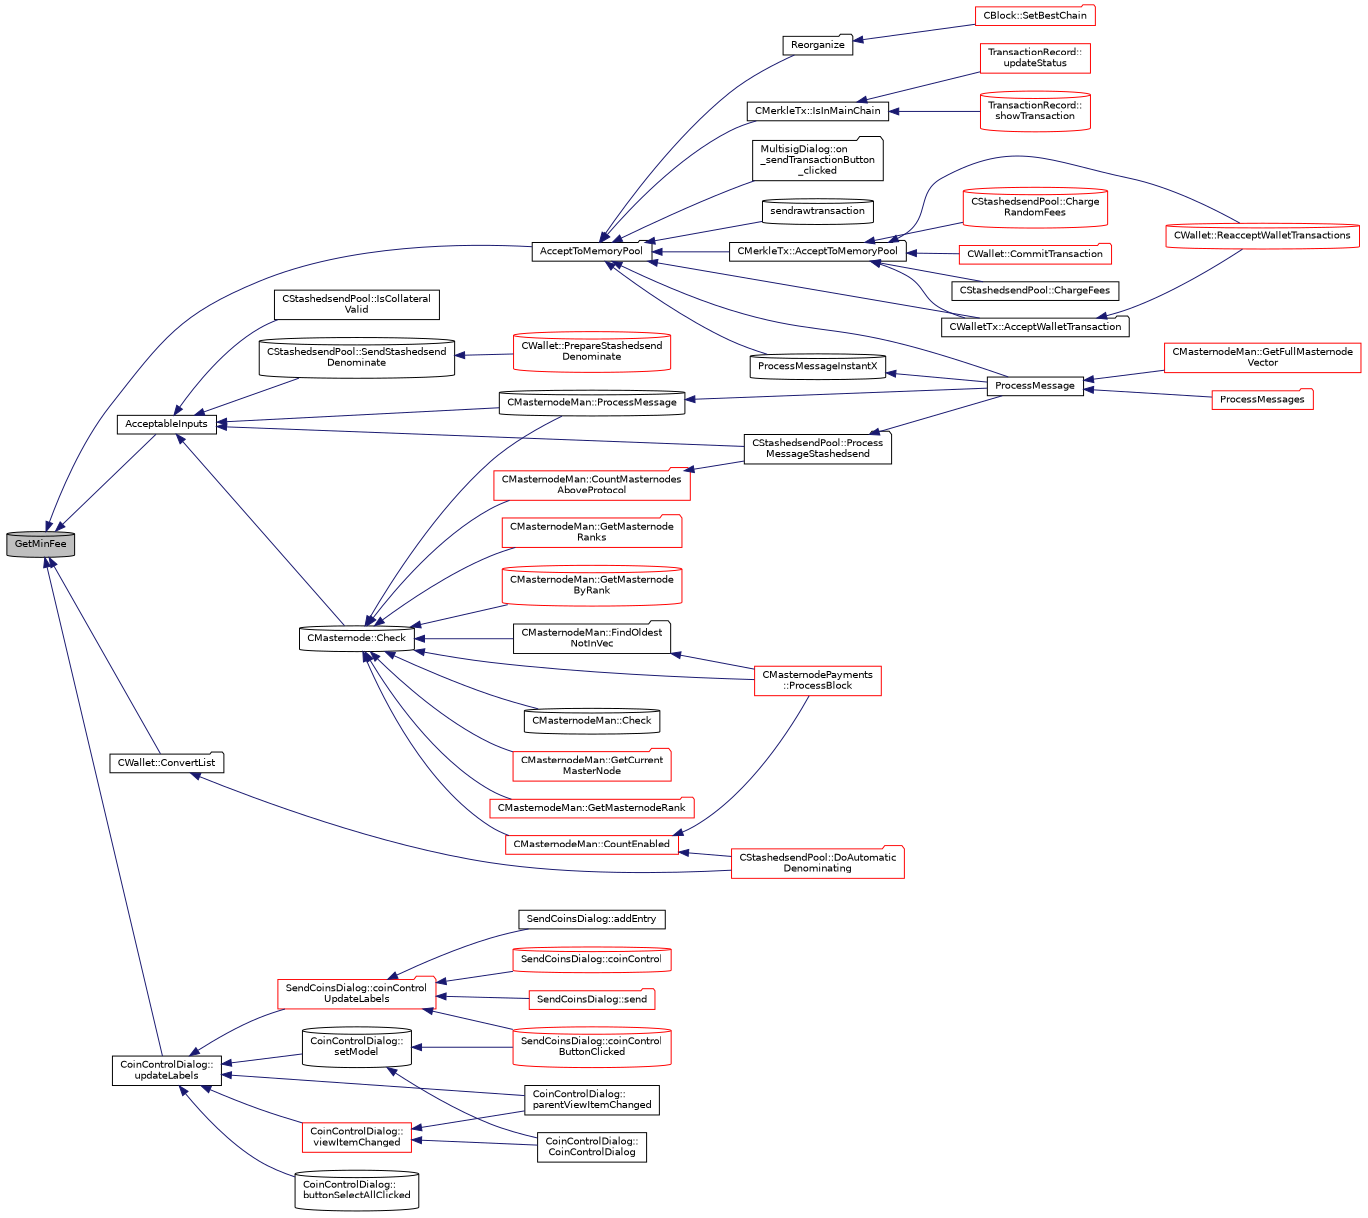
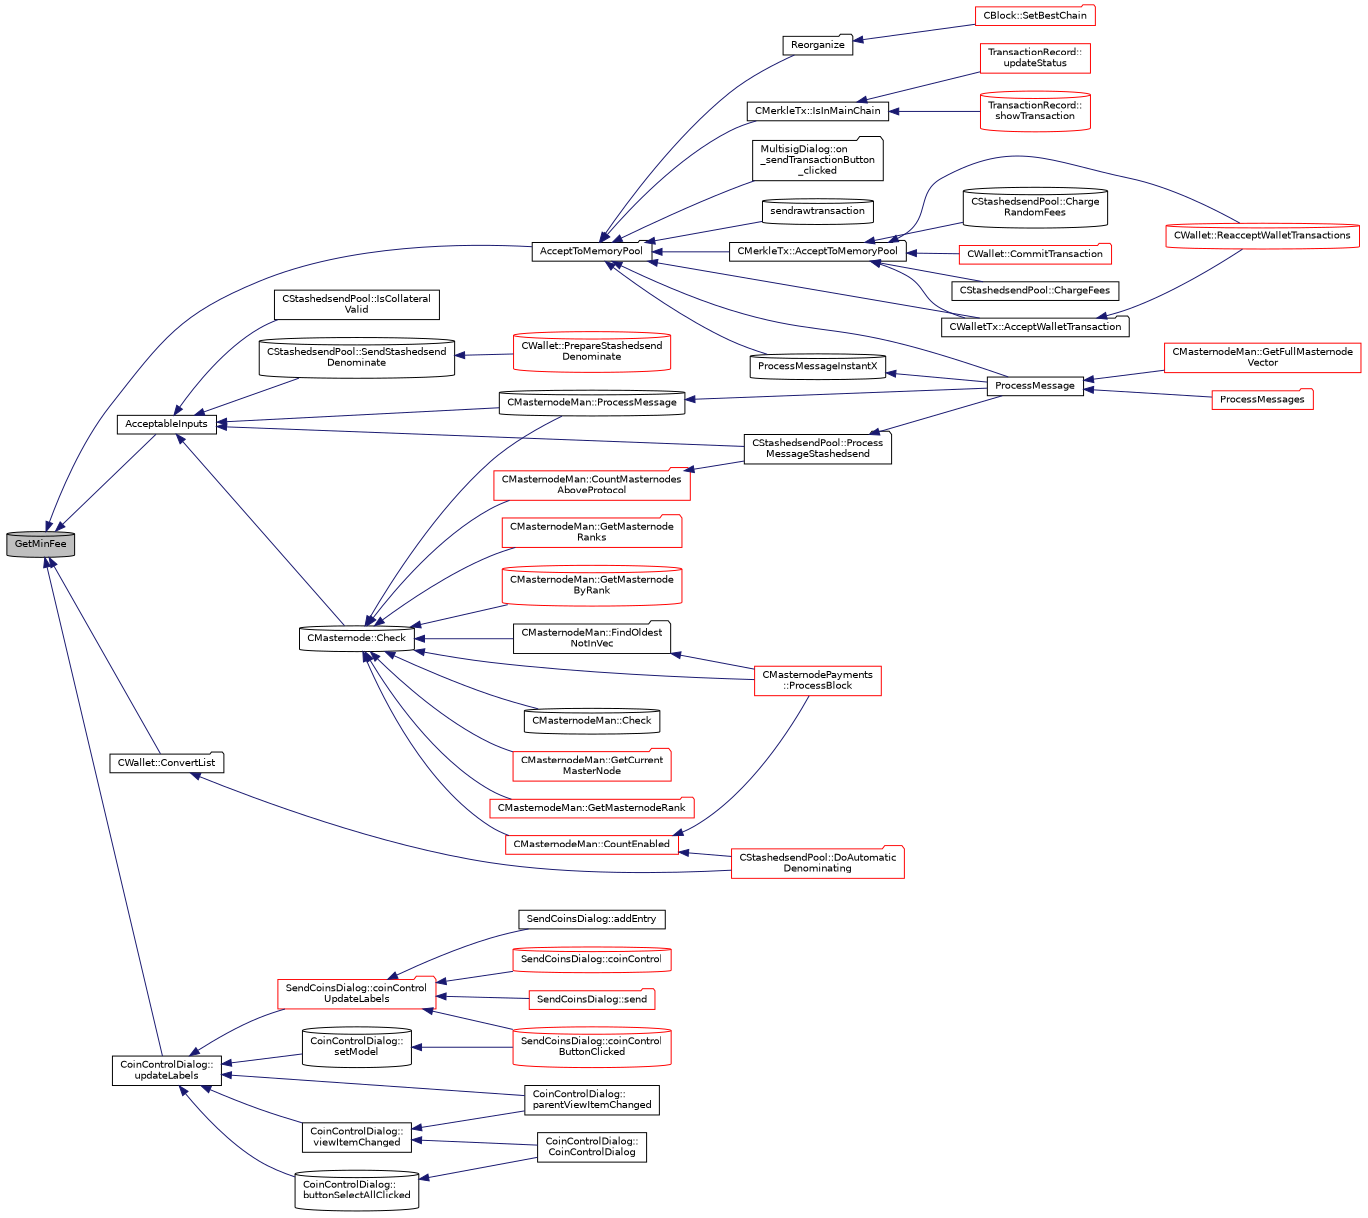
(1035, 208) -> (1035, 208)
(464, 1112) -> (483, 1167)
(357, 1138) -> (357, 1138)
